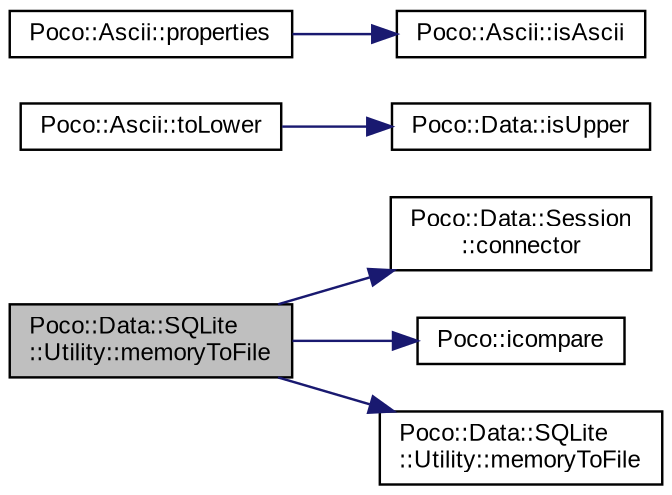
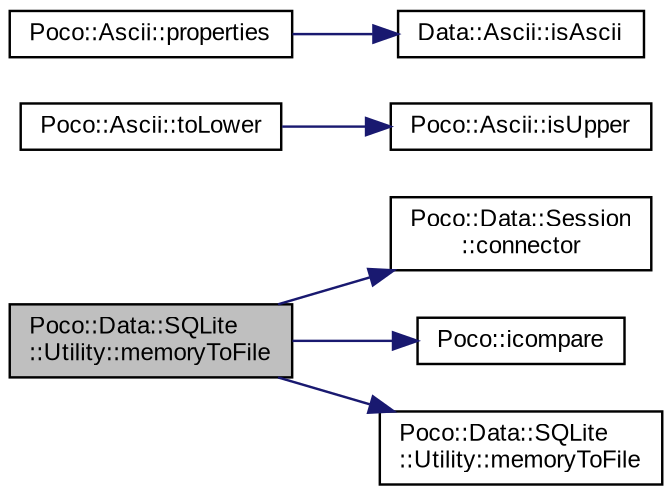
(521, 34) -> (521, 34)
(521, 127) -> (521, 127)
